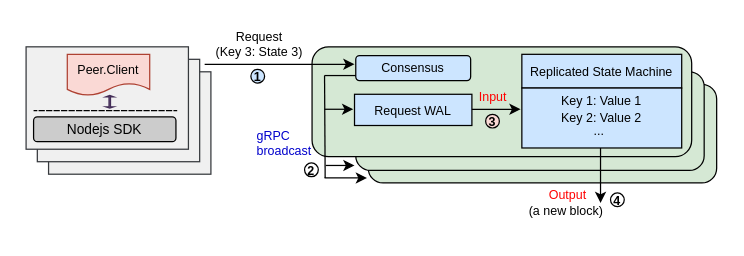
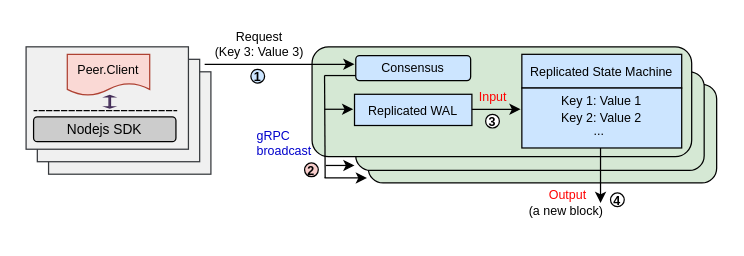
(259, 44) -> (259, 44)
(413, 111) -> (413, 111)
(493, 121) -> (493, 121)
(311, 170) -> (311, 170)
